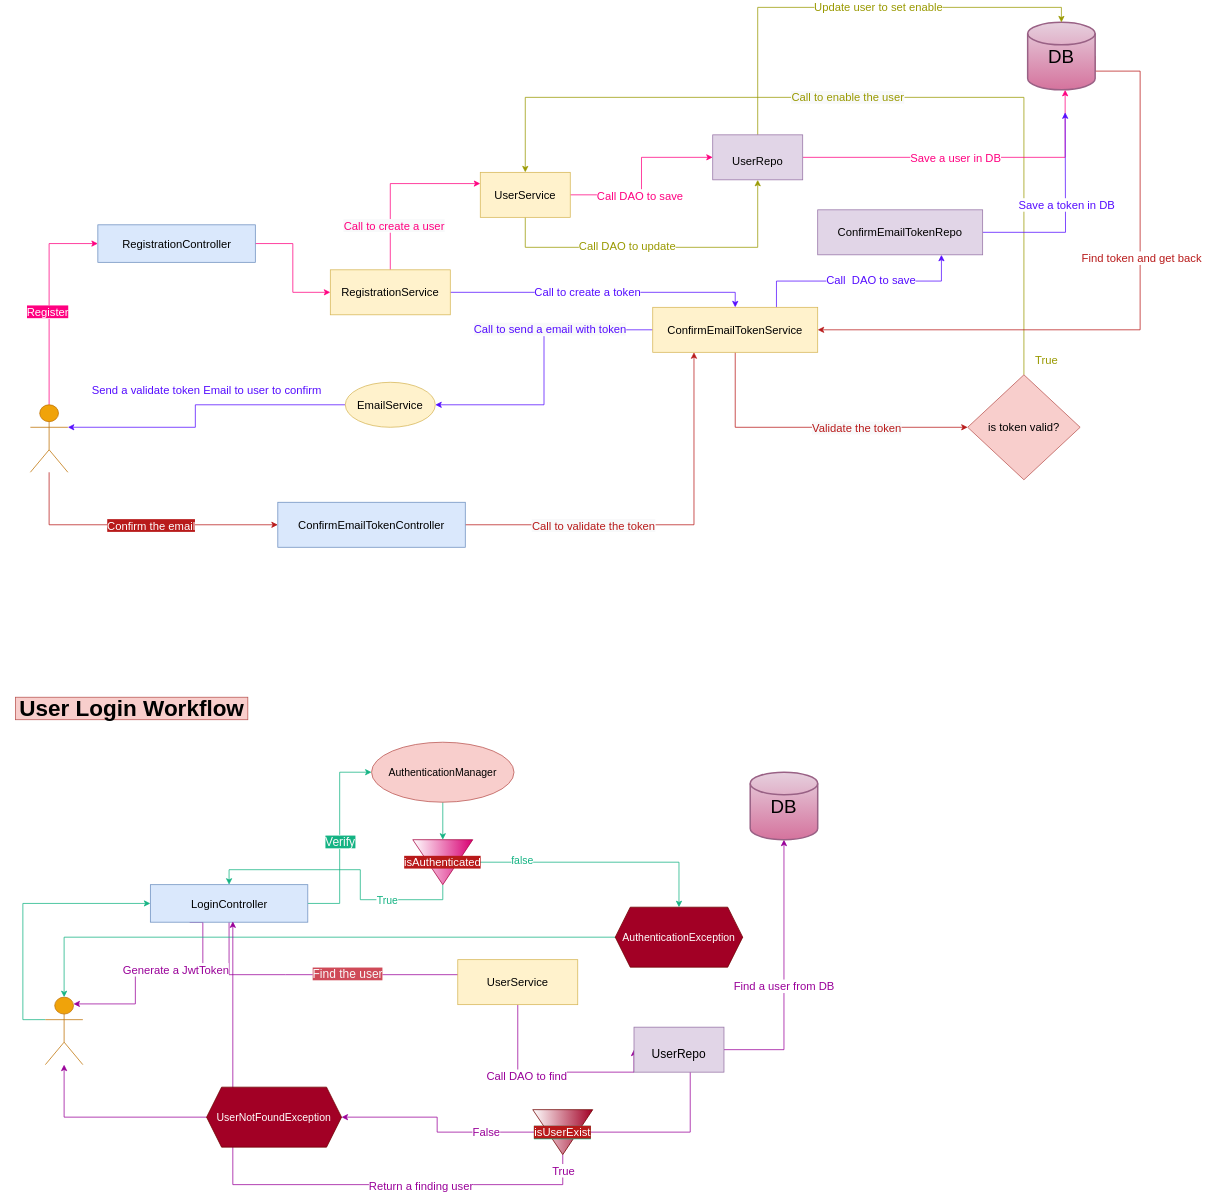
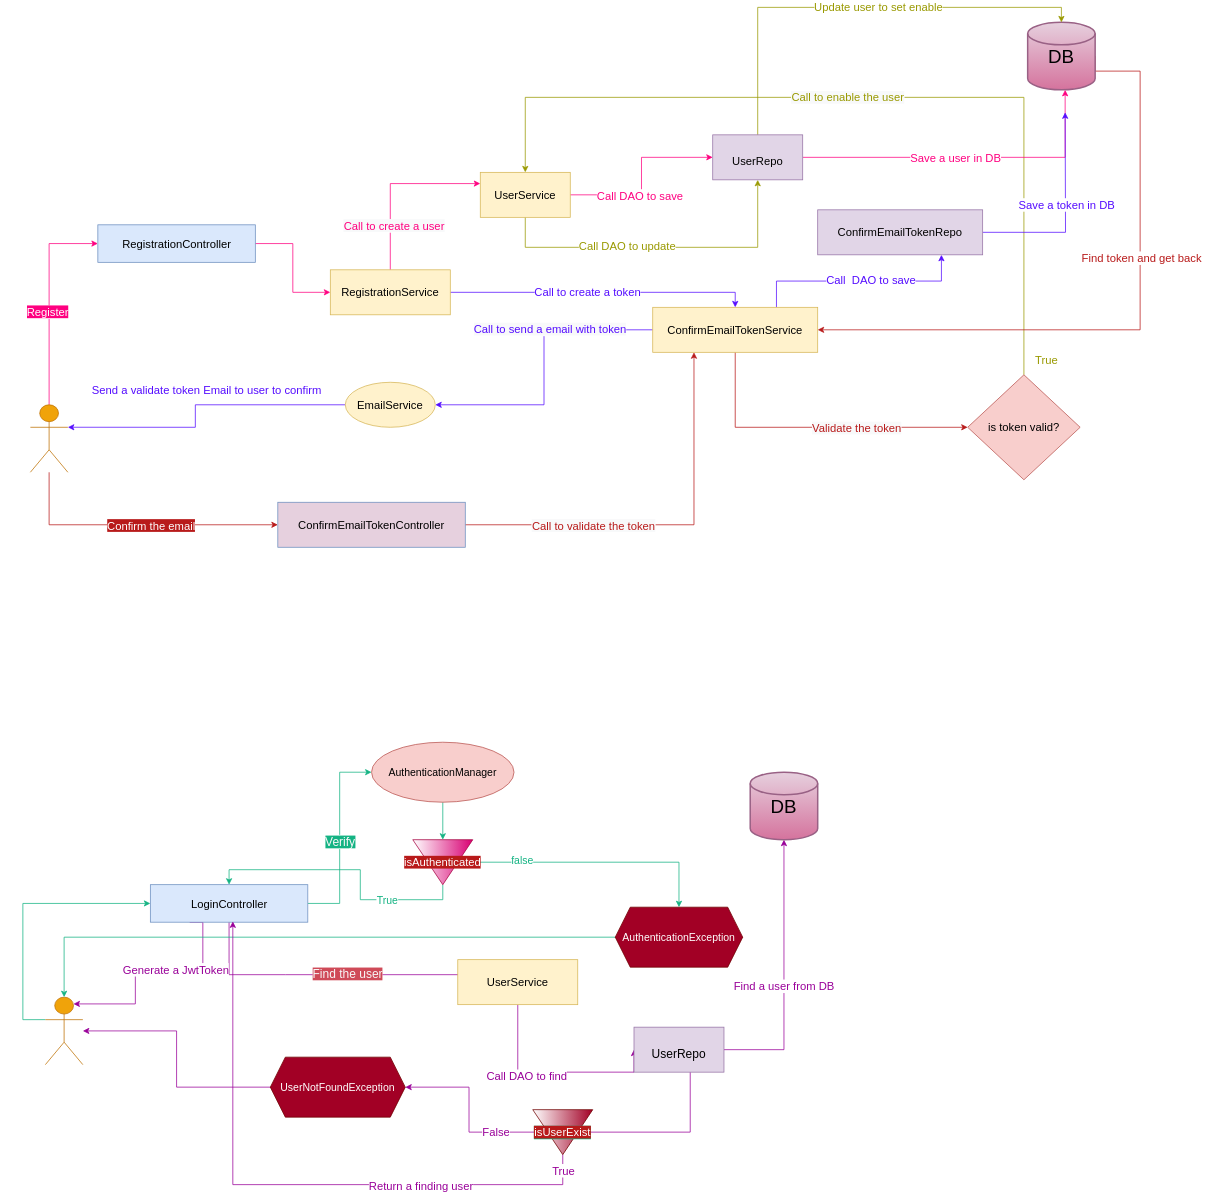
(372, 525) -> (372, 525)
(132, 708) -> none
(274, 1117) -> (338, 1087)
